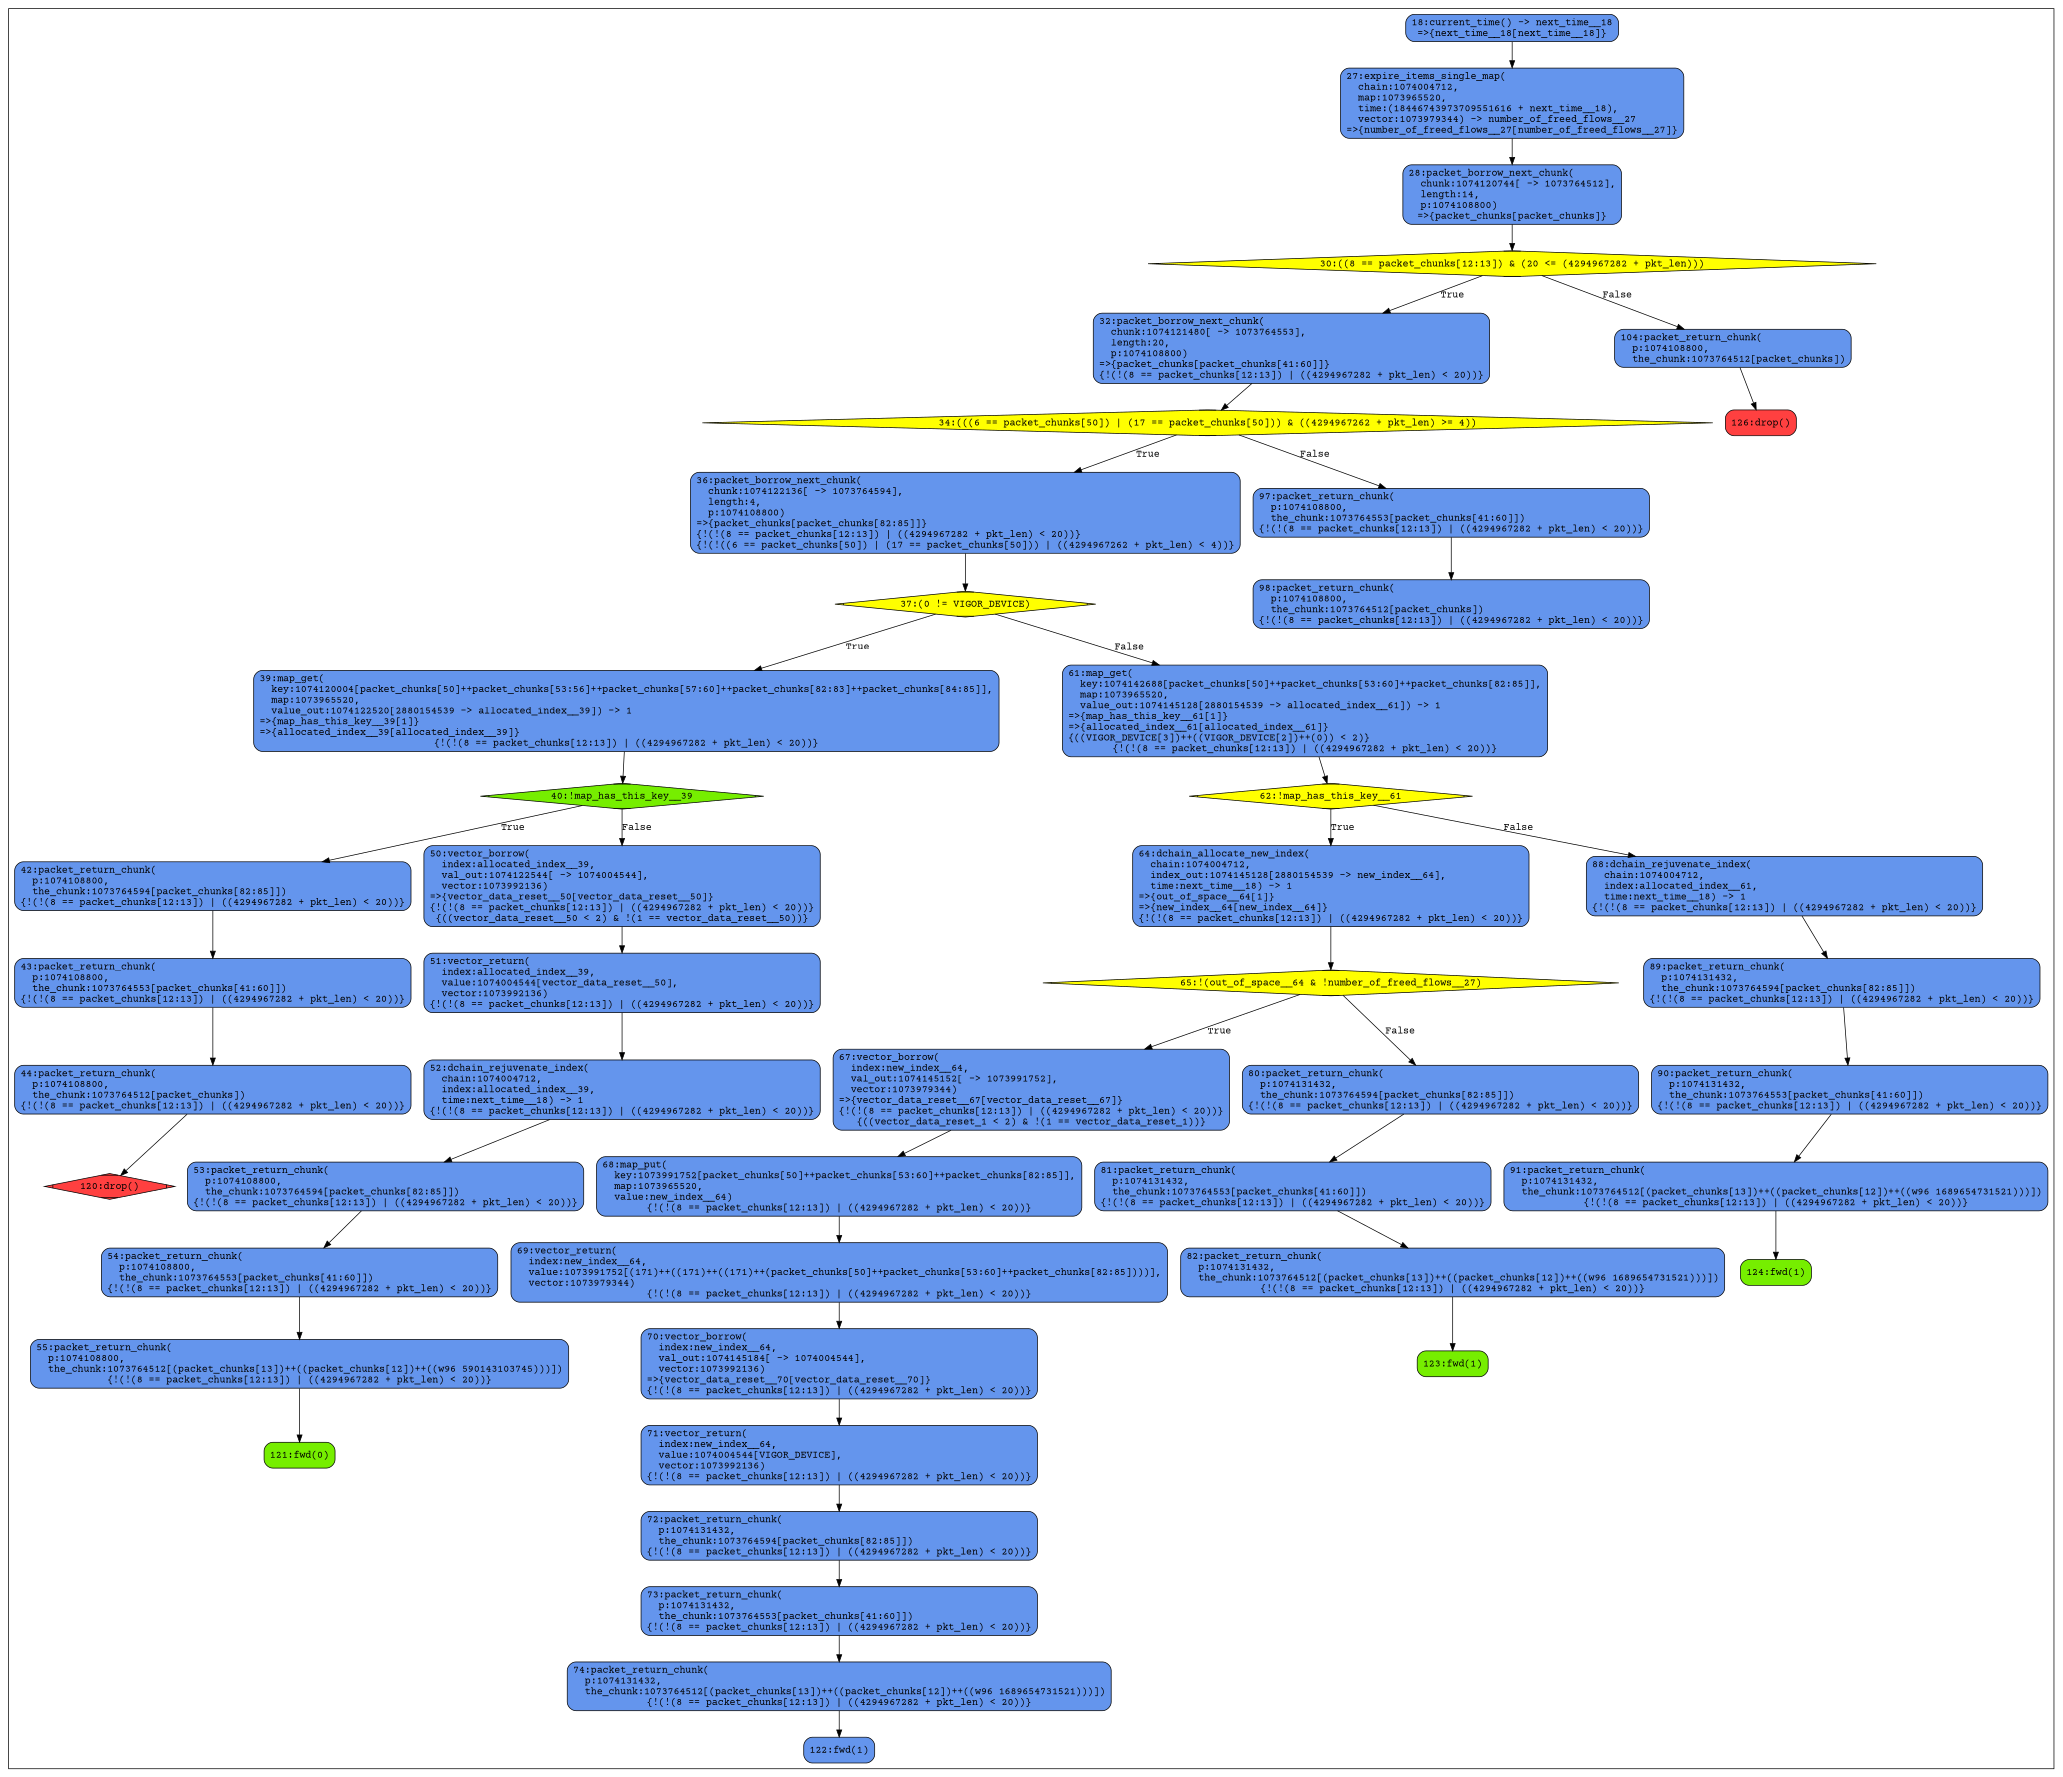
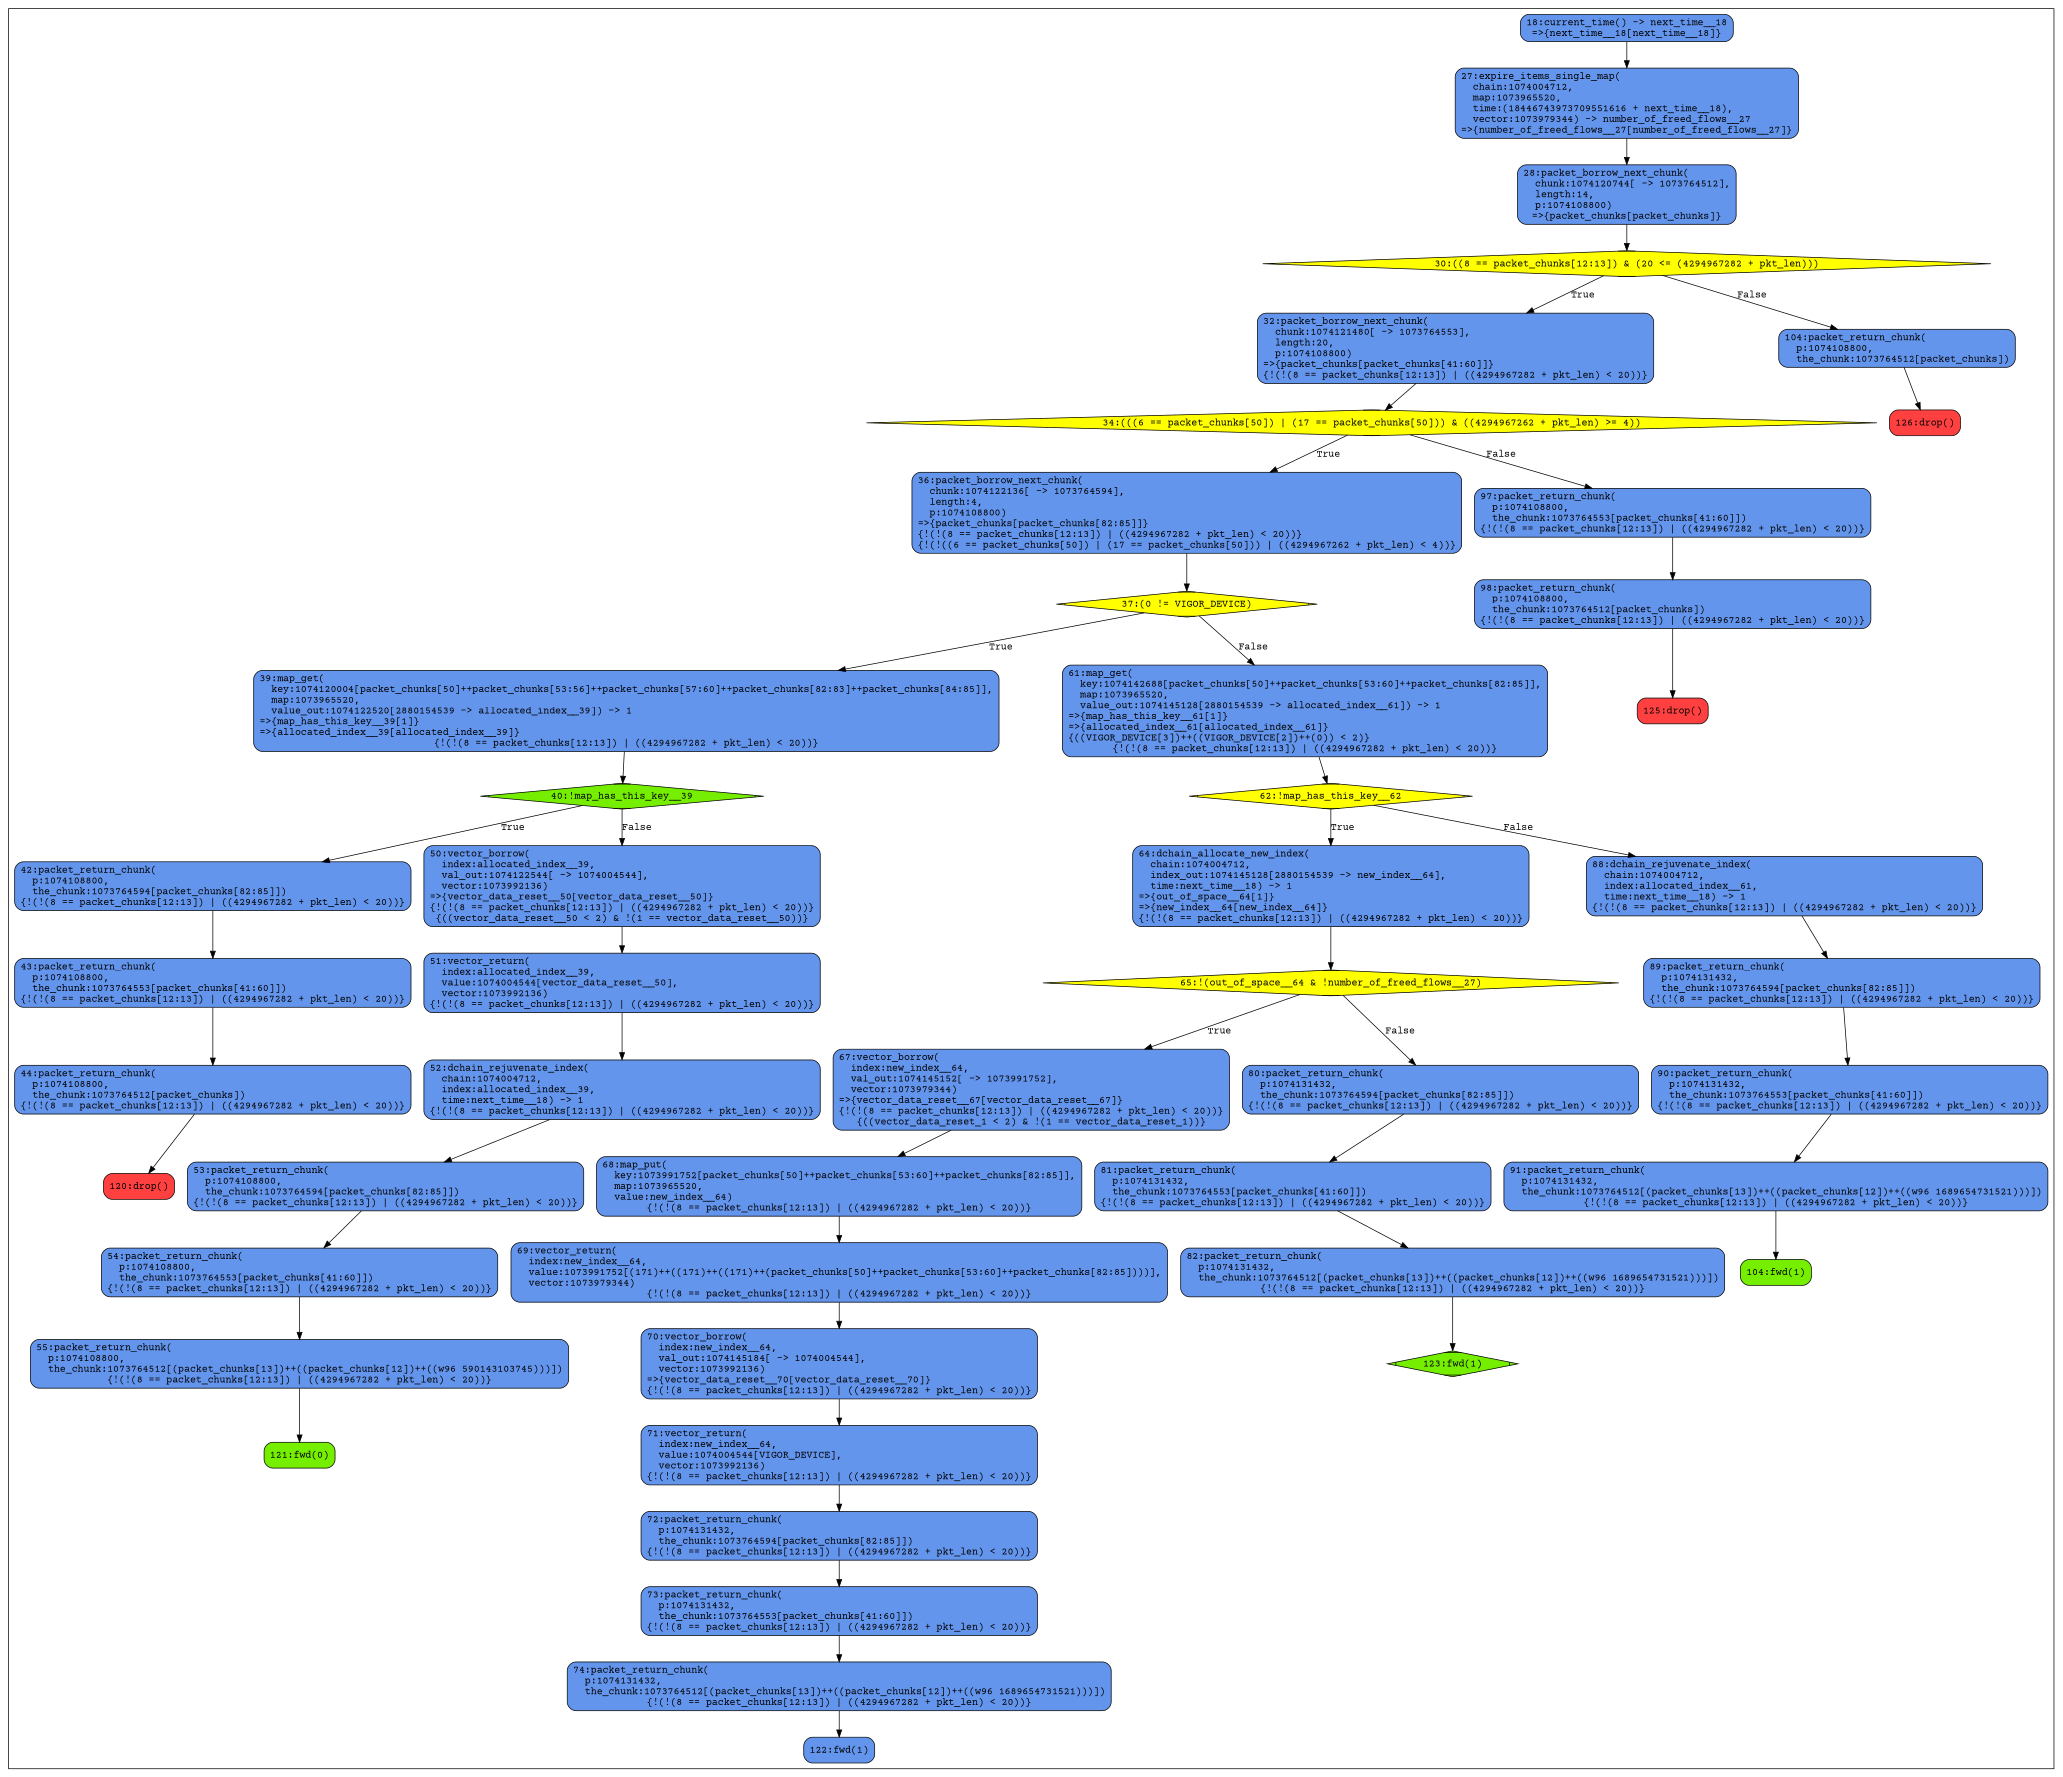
none -> (1673, 711)
(1331, 796) -> (1331, 796)
(110, 1186) -> (139, 1186)
(1776, 1272) -> (1776, 1272)
(1453, 1364) -> (1453, 1364)
